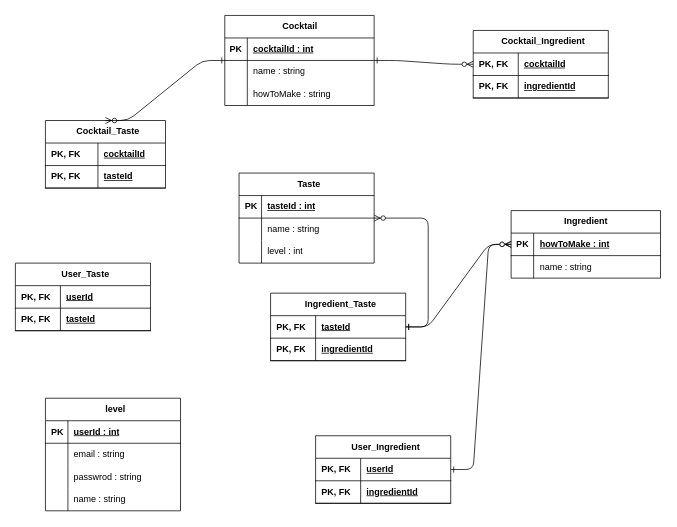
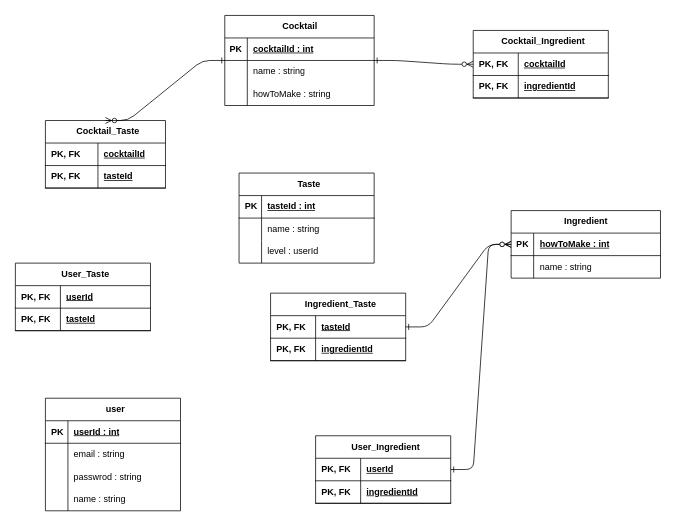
(428, 246) -> none
(288, 252) -> (297, 252)
(116, 409) -> (116, 409)
